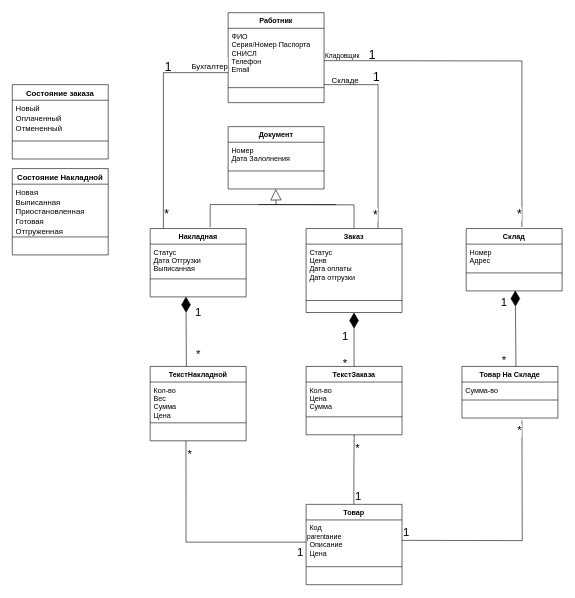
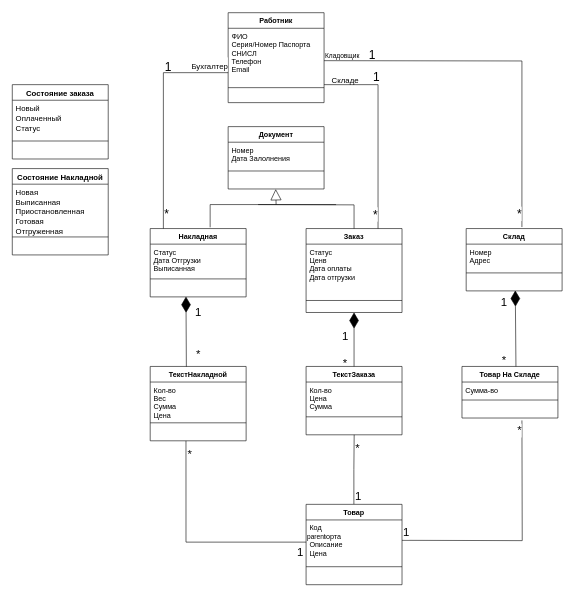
(27, 108) -> (27, 108)
(316, 528) -> (316, 528)
